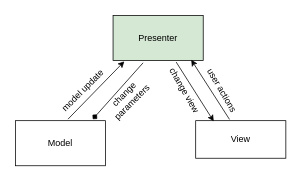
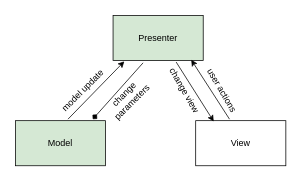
(240, 139) -> (240, 143)
(60, 143) -> (60, 143)
